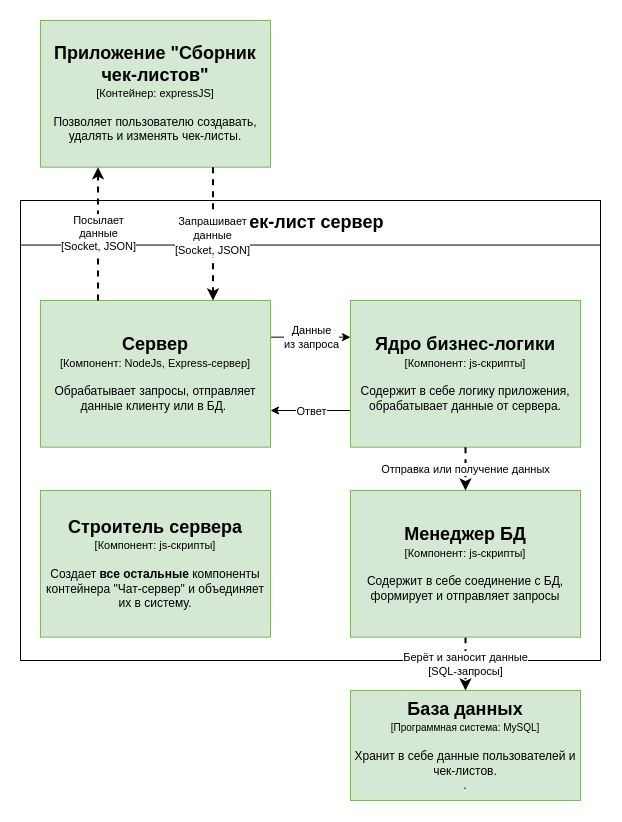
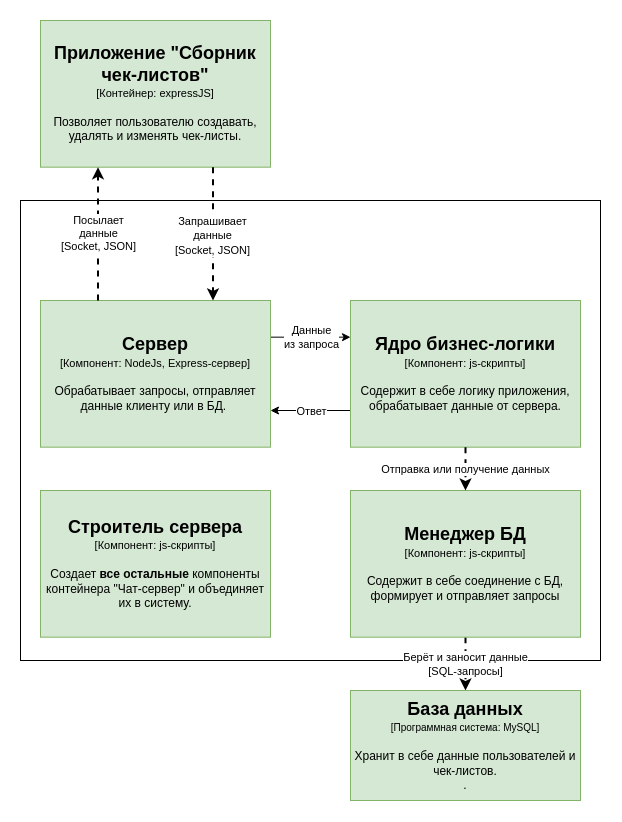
(311, 223) -> none
